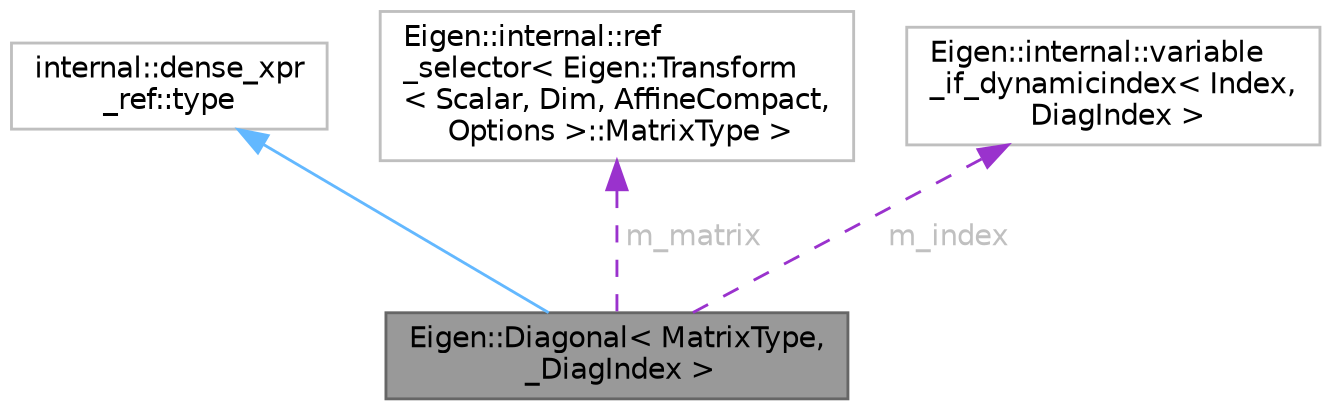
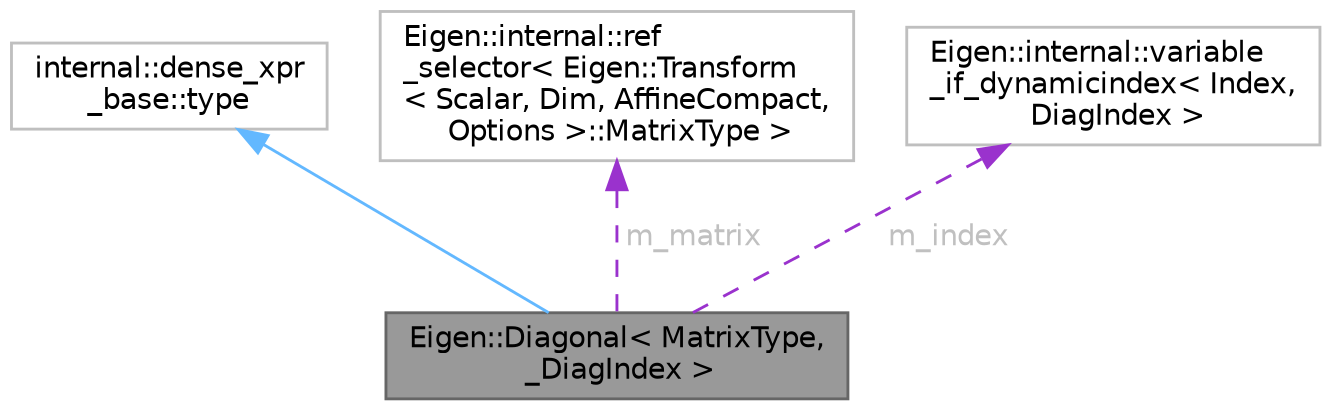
(169, 86) -> (169, 86)
